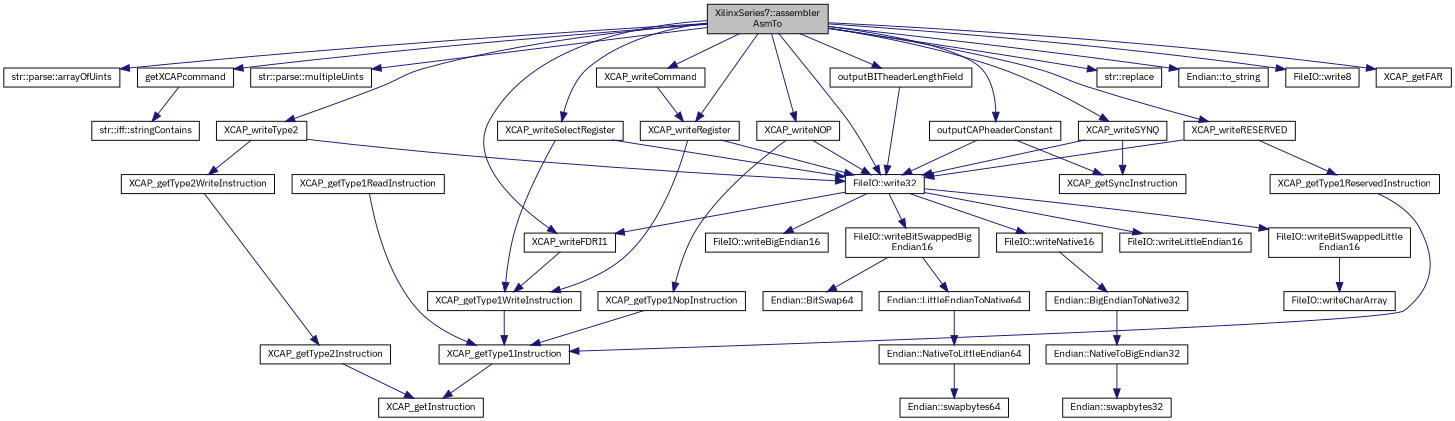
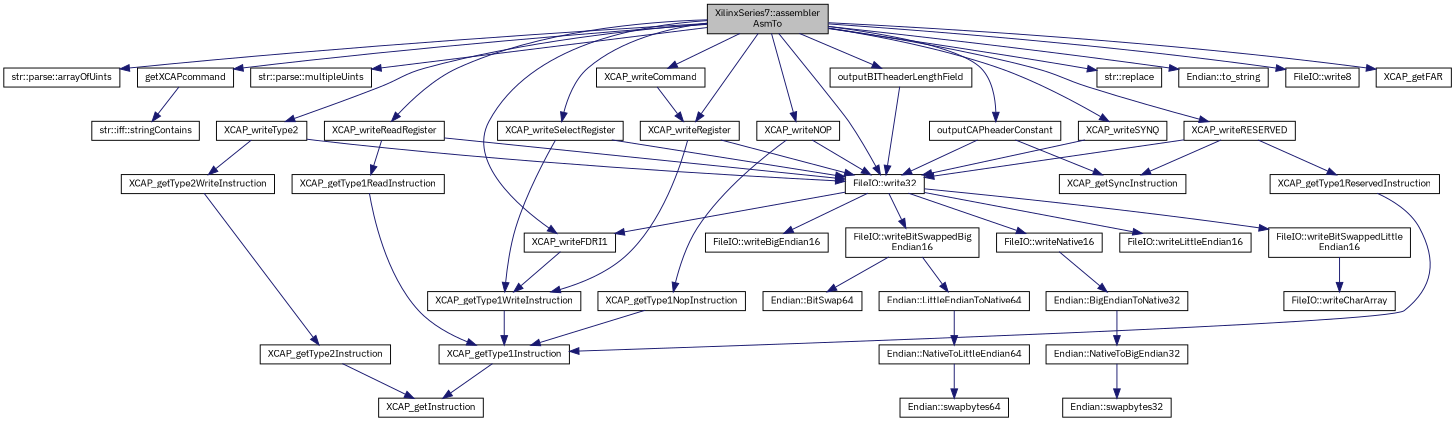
none -> (384, 131)
(1123, 155) -> (1186, 156)
